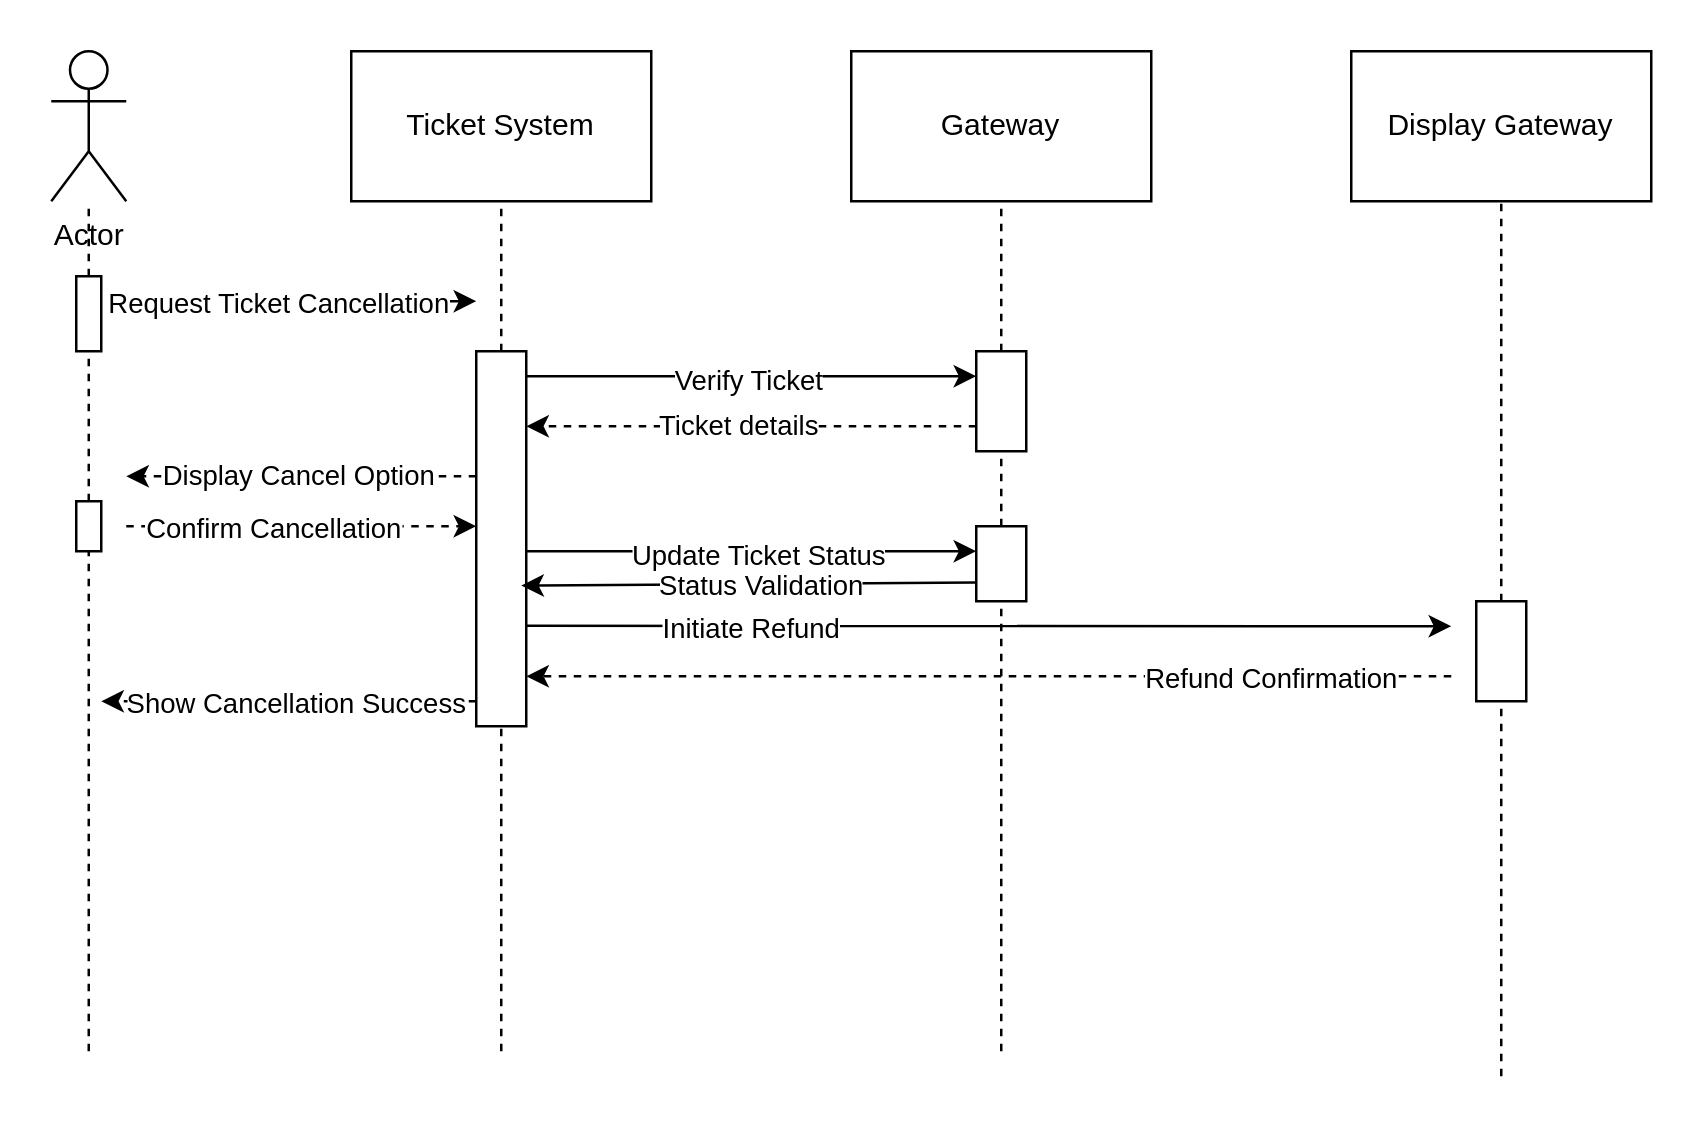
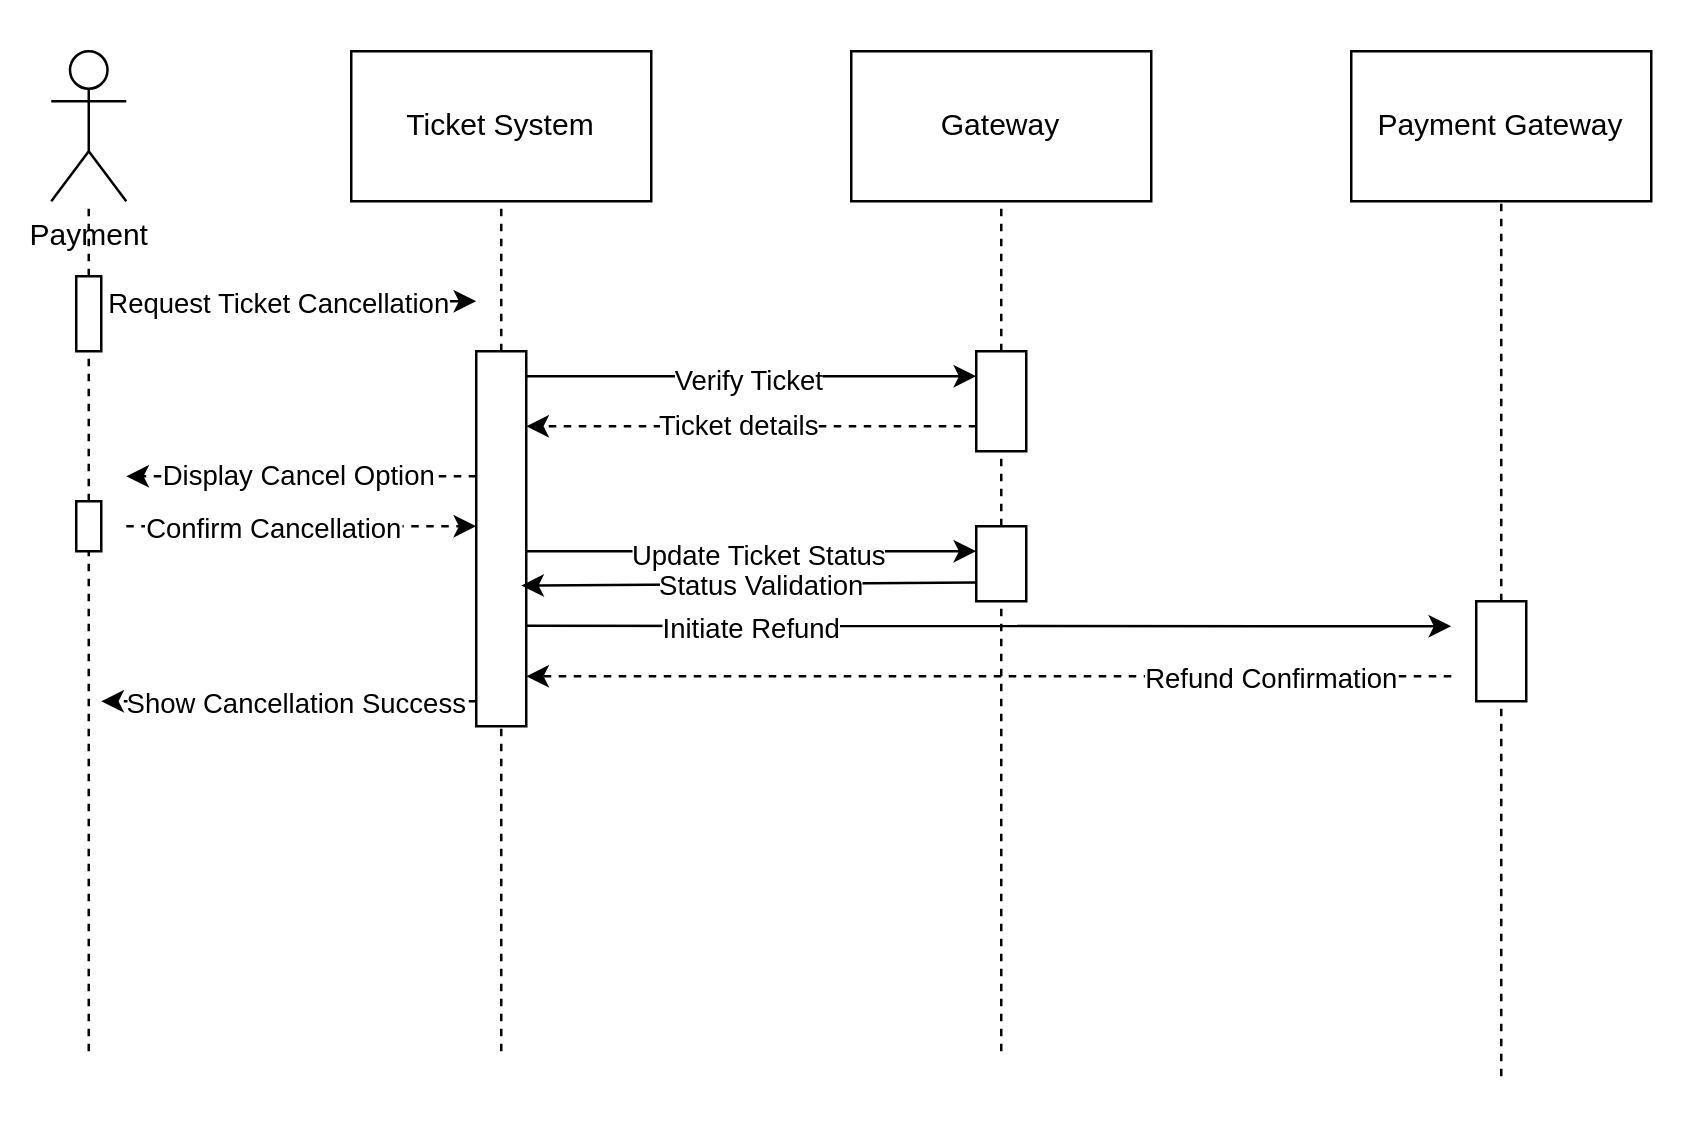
(1501, 126) -> (1501, 126)
(90, 237) -> (90, 237)
